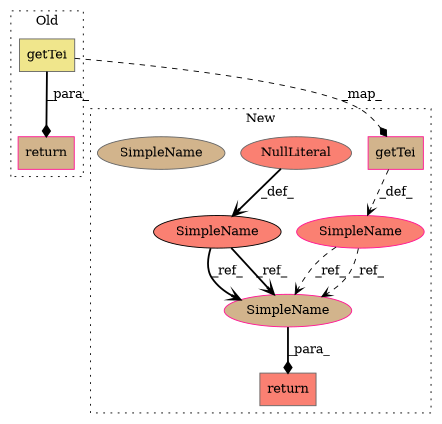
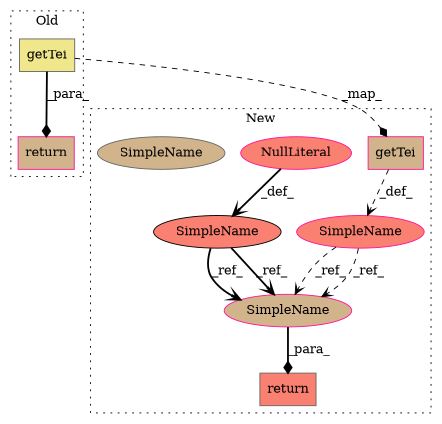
(296, 153) -> (296, 153)
